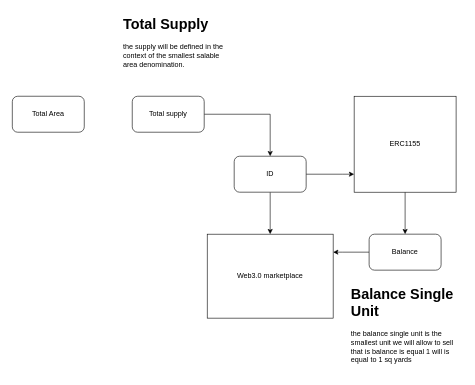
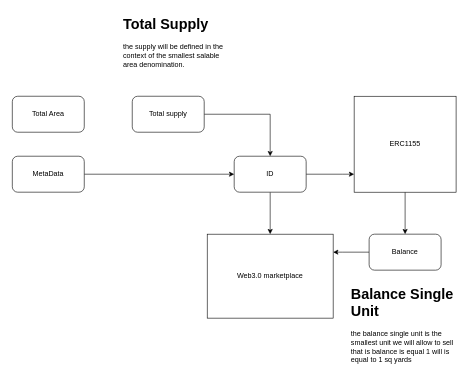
none -> (48, 174)
none -> (228, 174)
